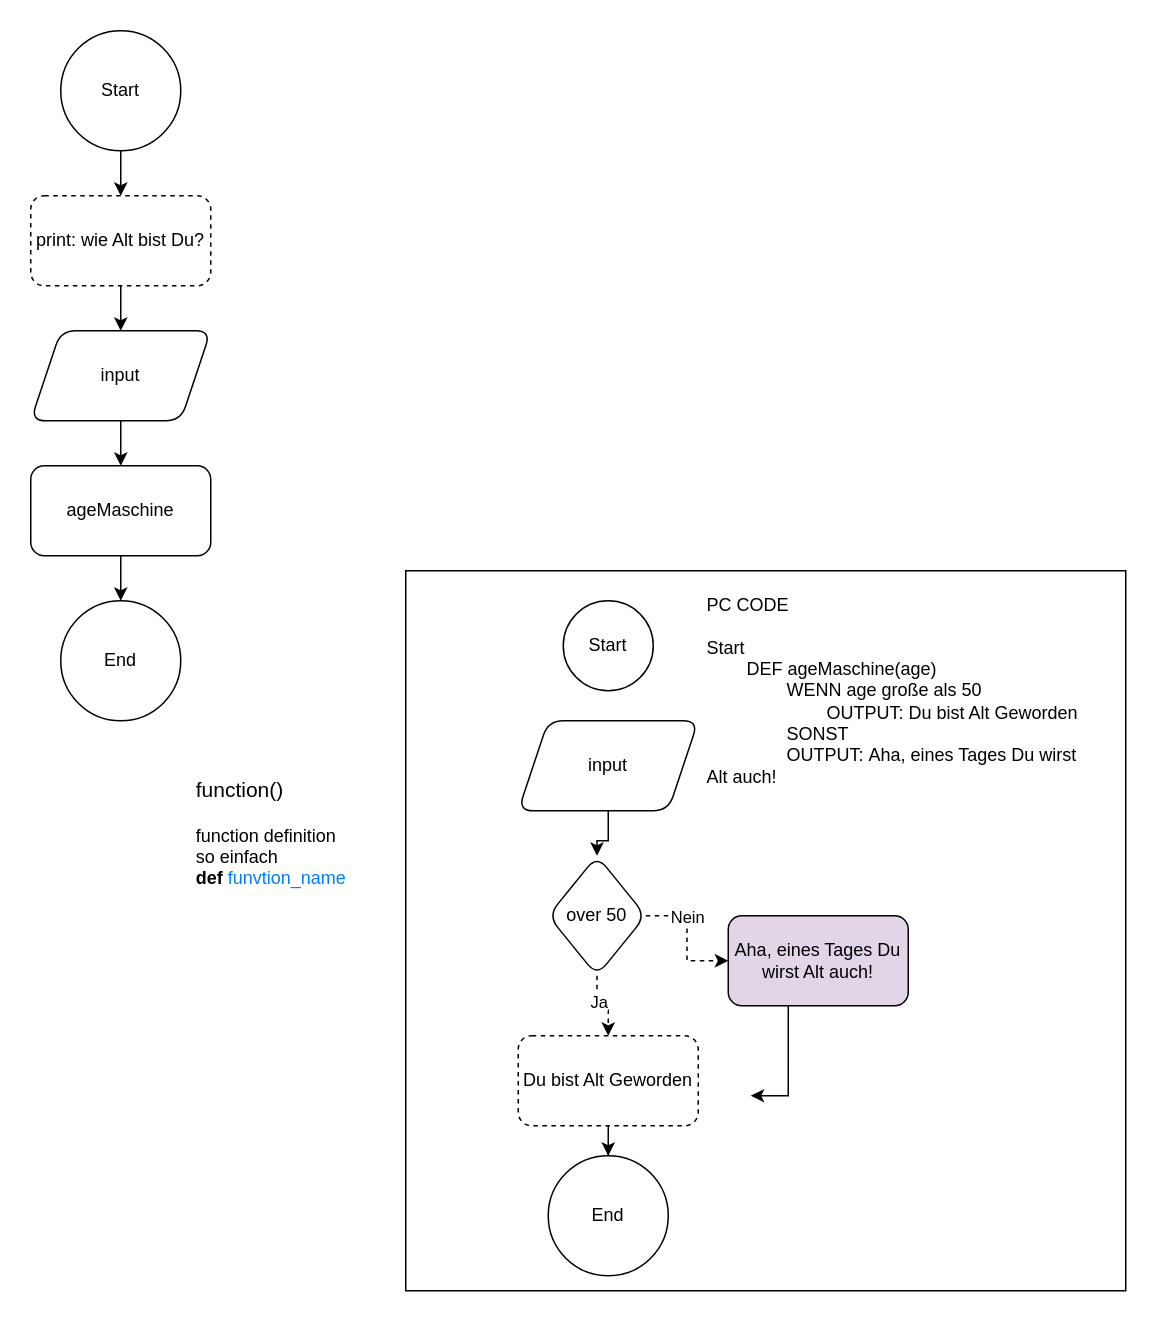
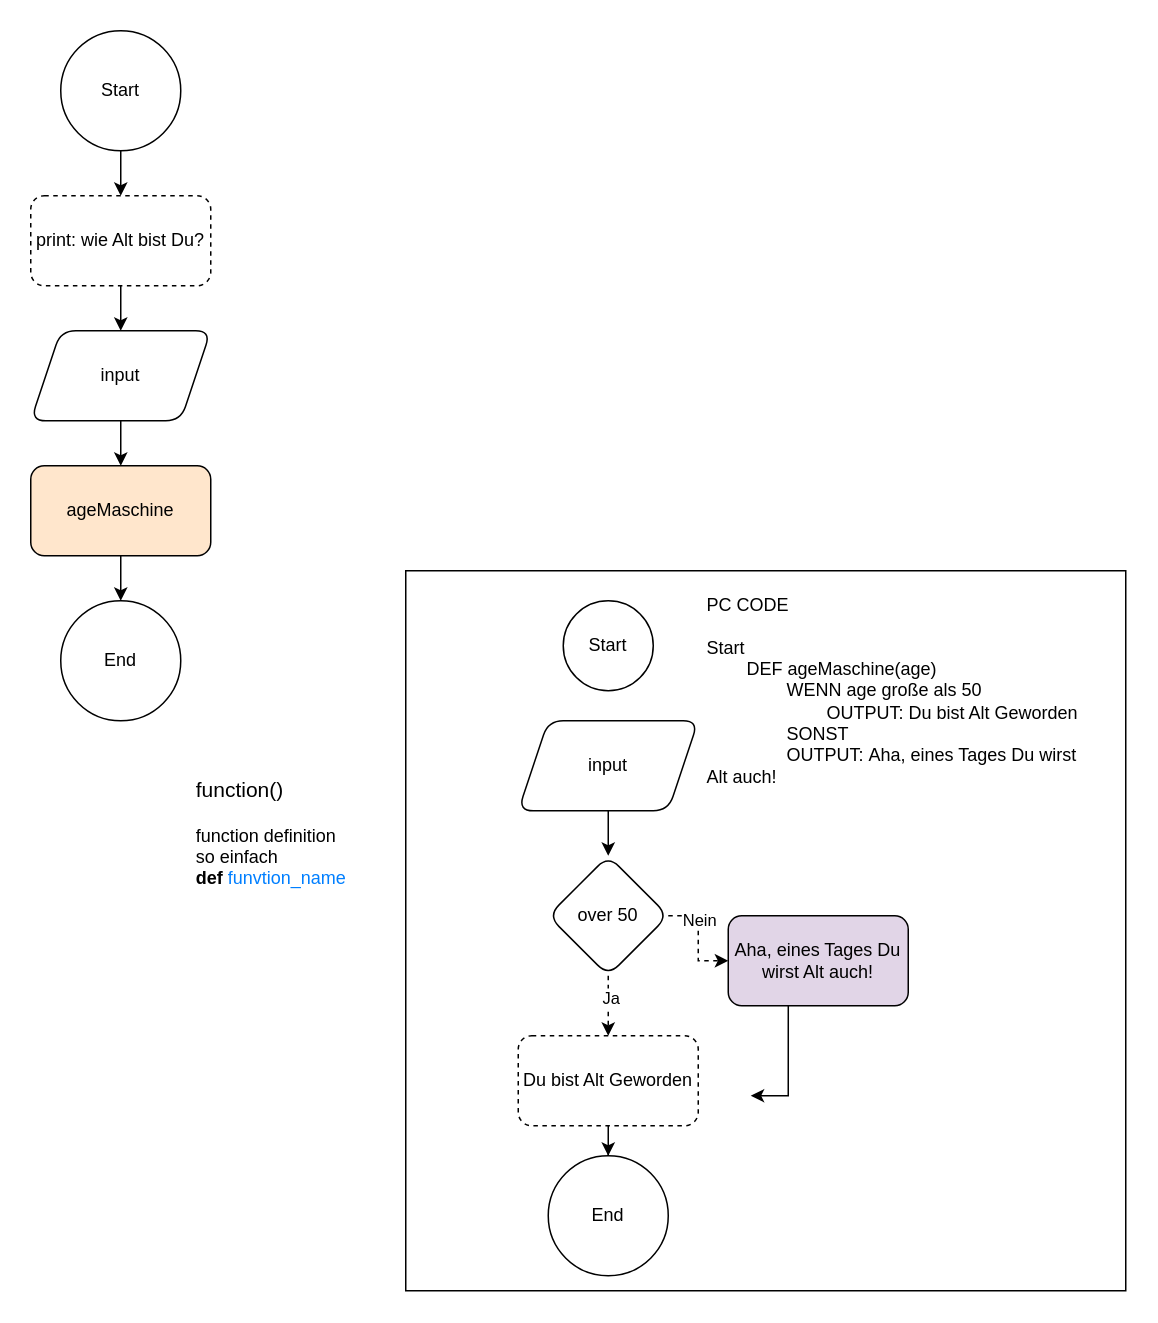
(121, 511) -> (121, 511)
(597, 916) -> (608, 916)
